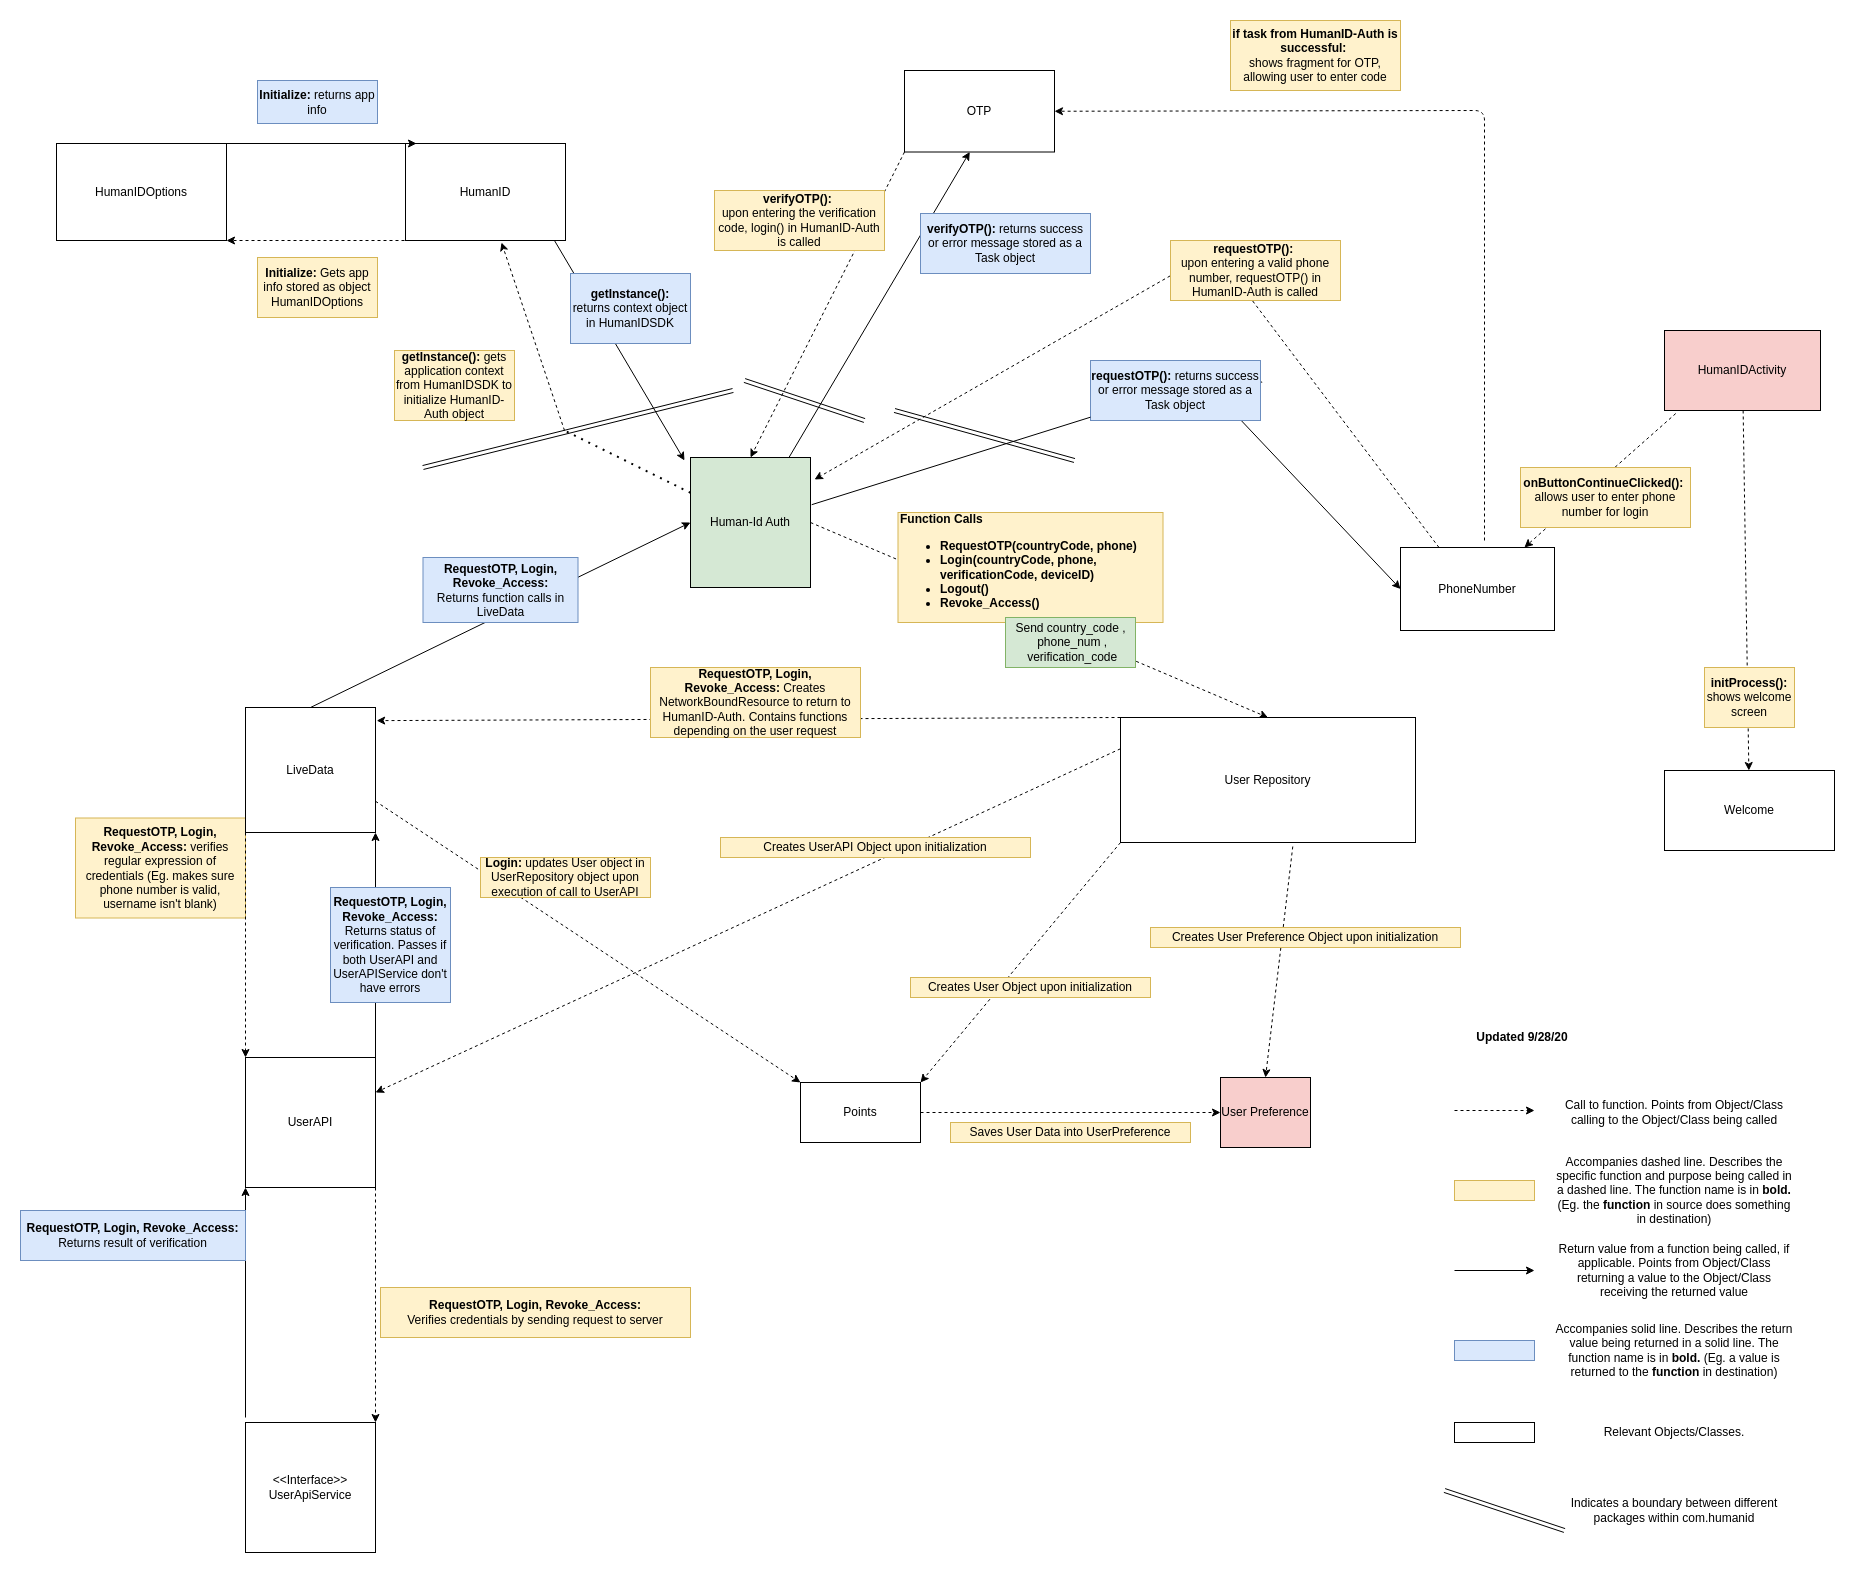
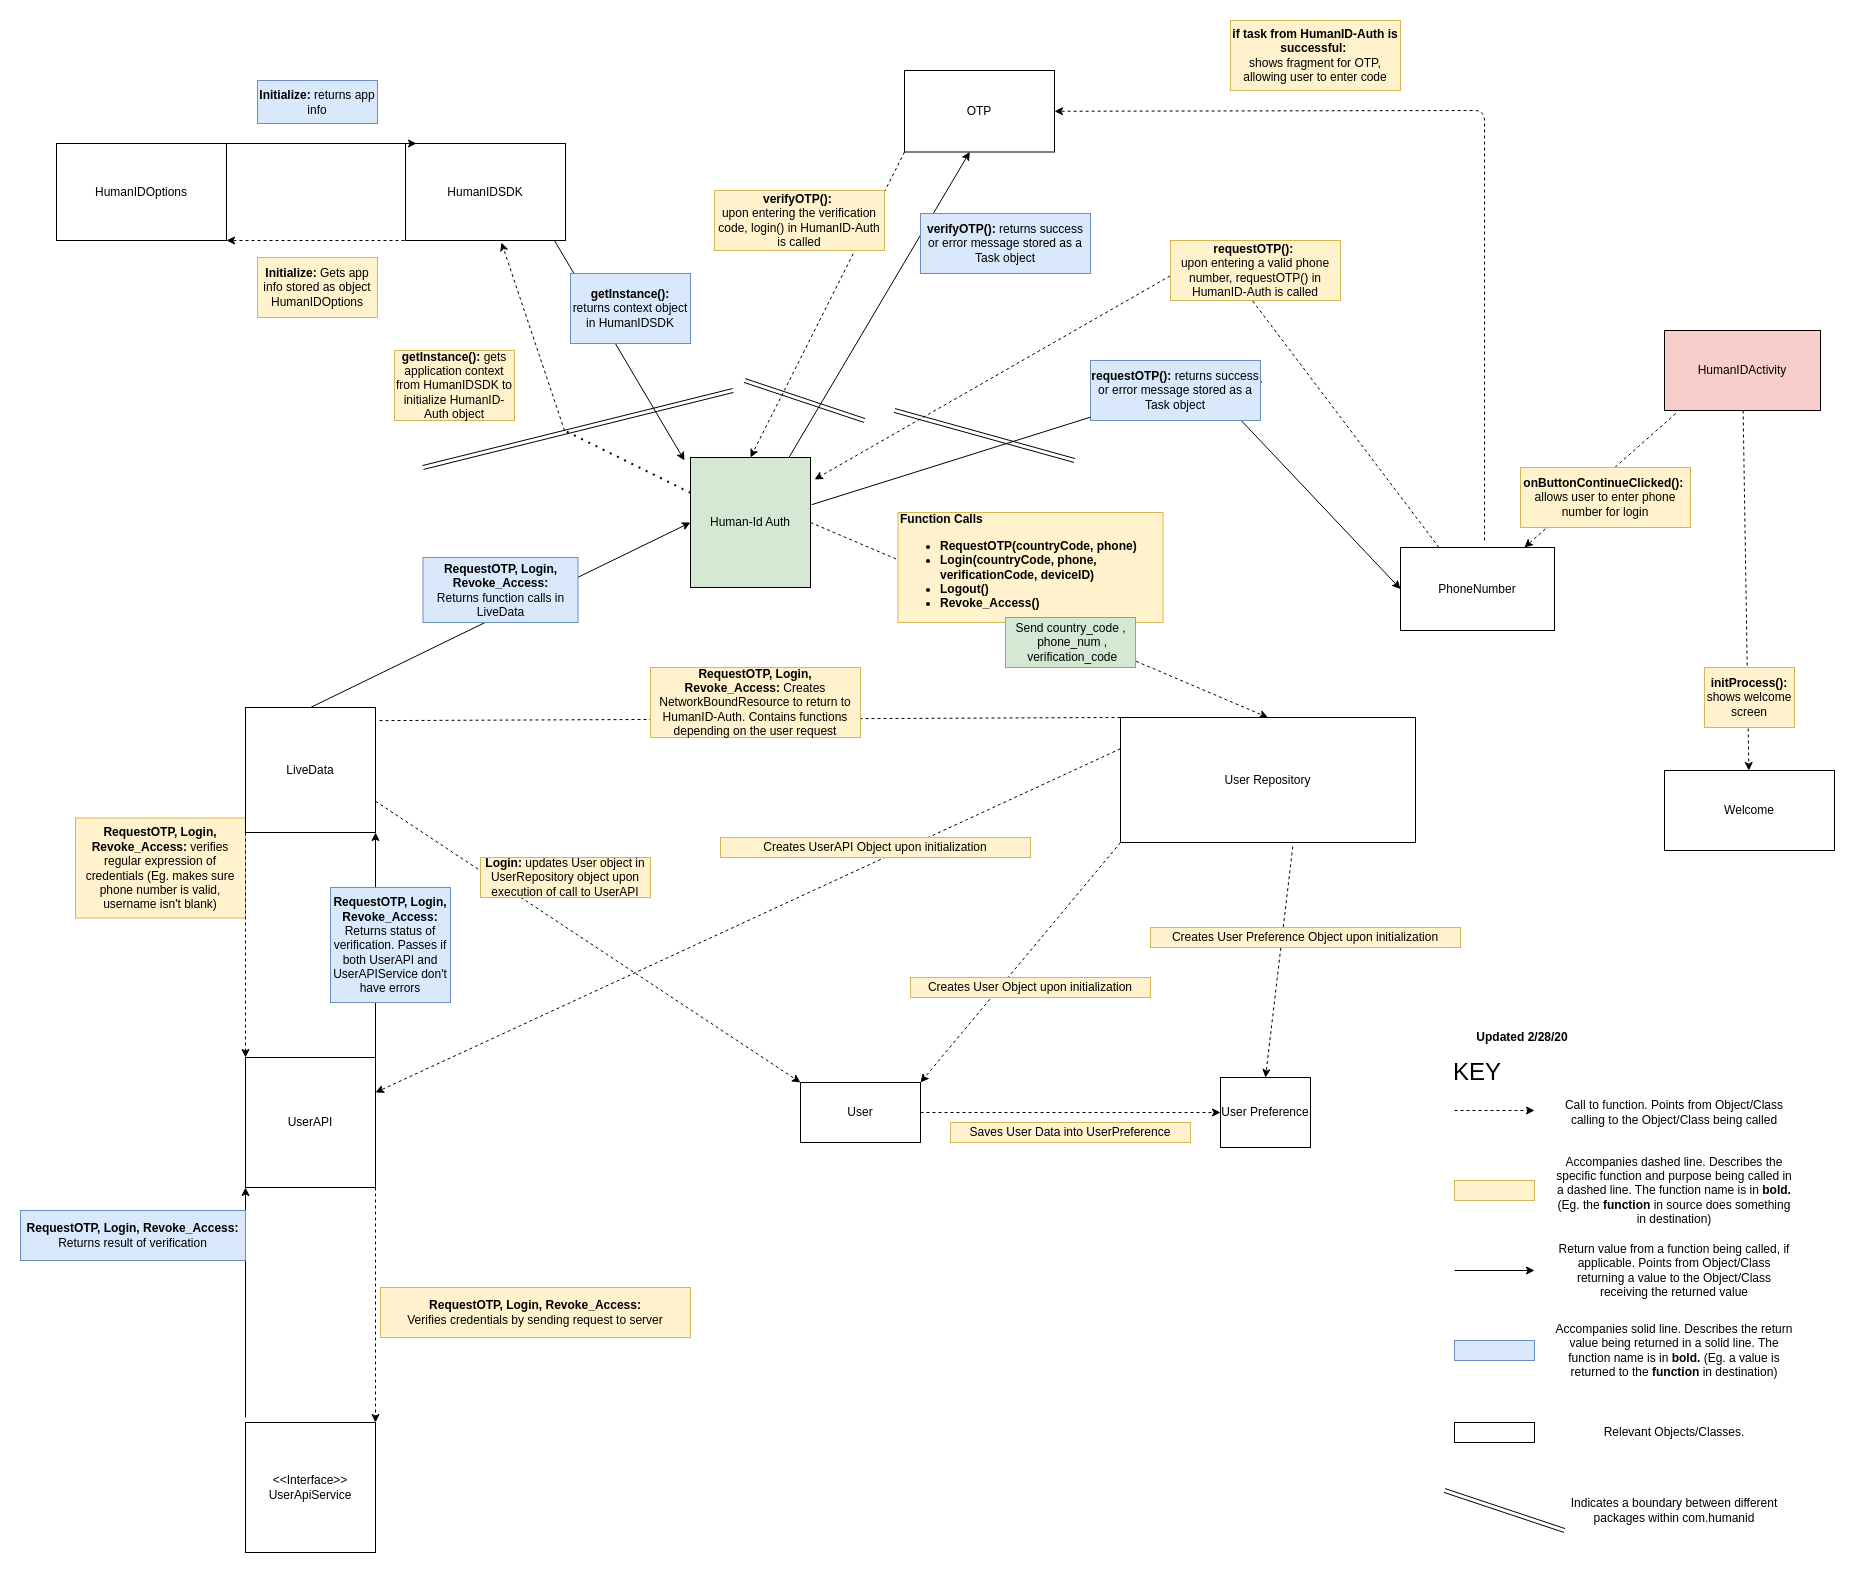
(486, 193) -> (486, 193)
(385, 721) -> (382, 721)
(1523, 1038) -> (1523, 1038)
none -> (1478, 1073)
(861, 1113) -> (861, 1113)
(1266, 1113) -> (1266, 1113)
